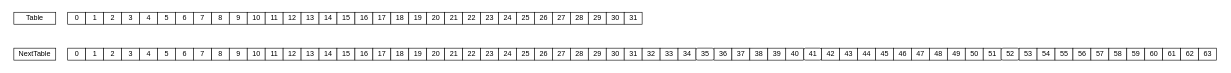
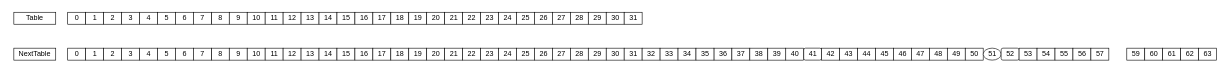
(705, 54) -> (705, 54)
(993, 54) -> (993, 54)
(1119, 54) -> none
